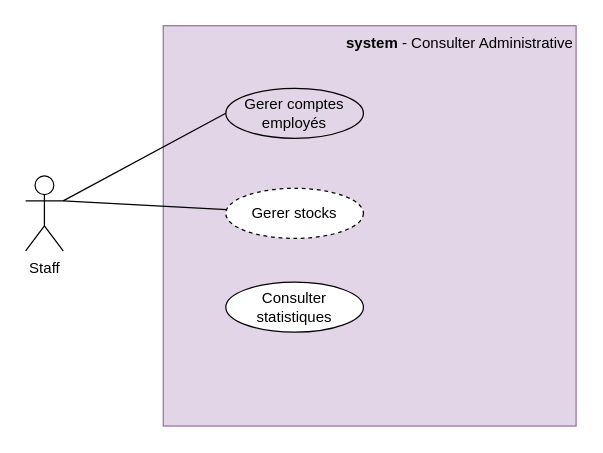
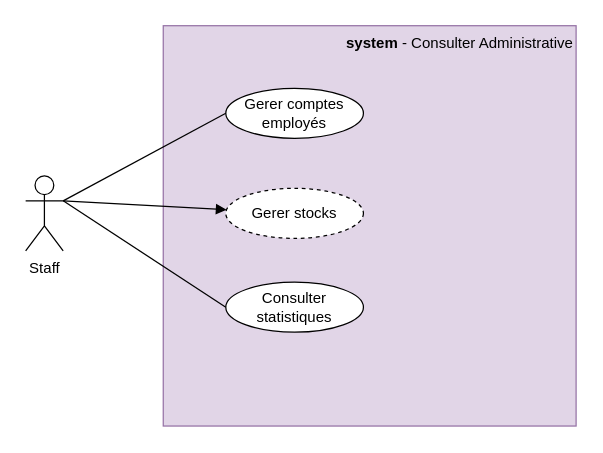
(294, 113) -> (294, 113)
(219, 209) -> (215, 209)
none -> (146, 255)
